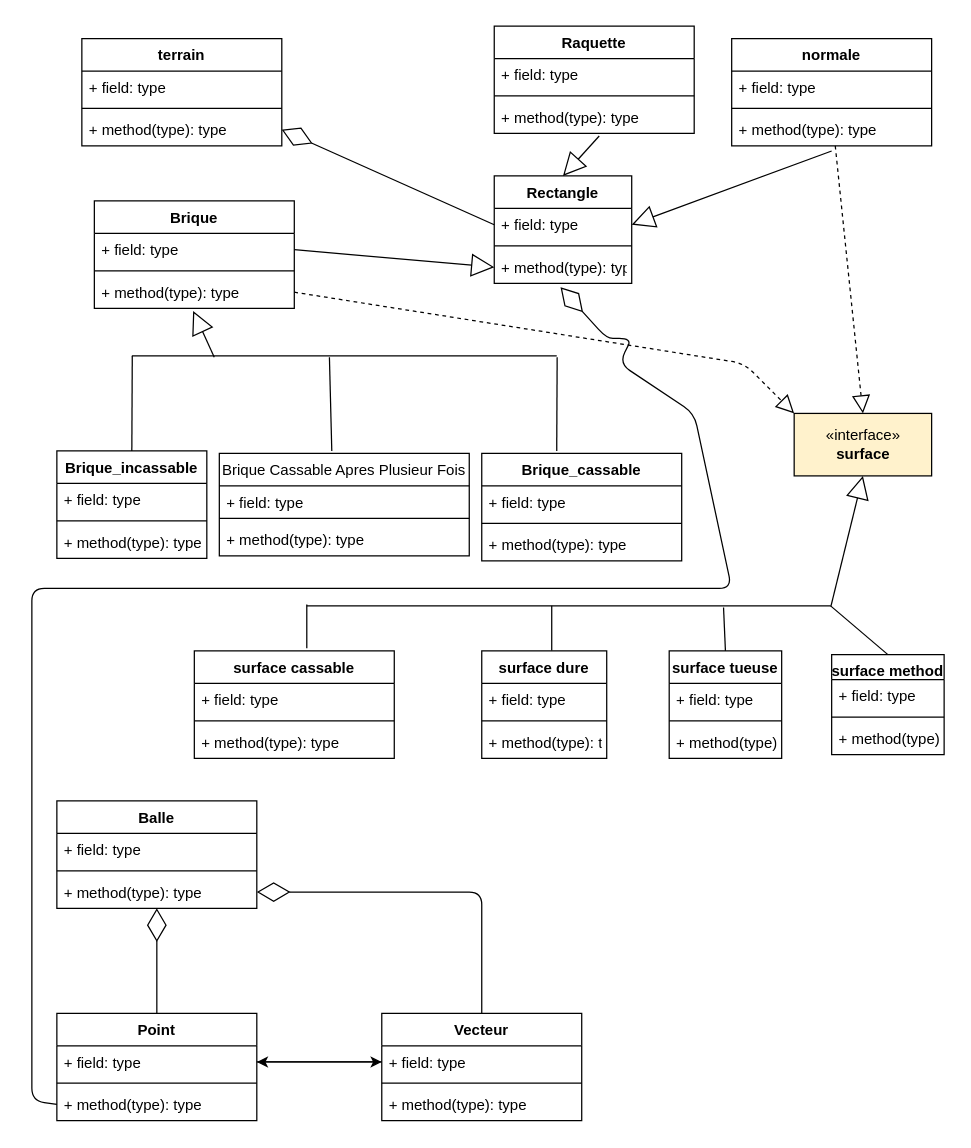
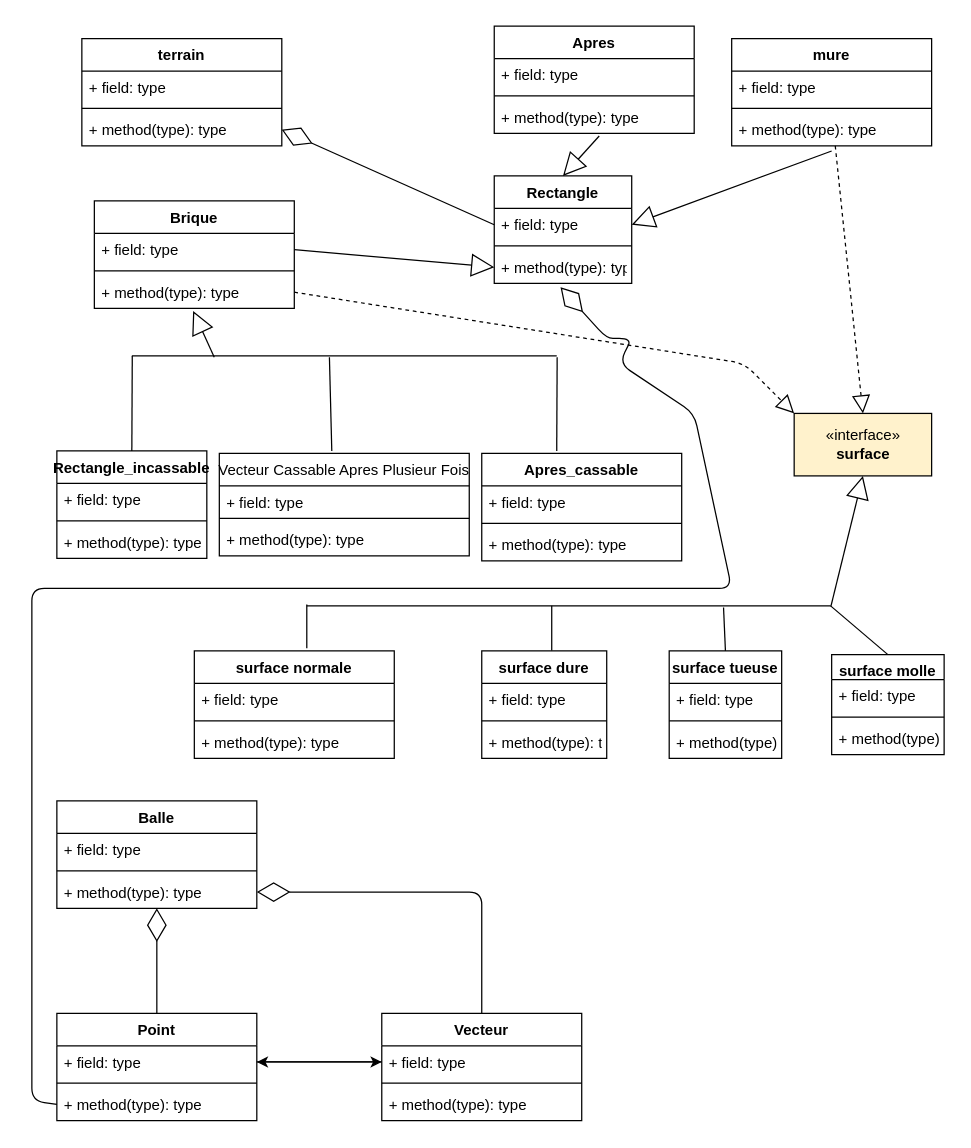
(594, 43) -> (594, 43)
(831, 55) -> (831, 55)
(131, 468) -> (131, 468)
(344, 470) -> (344, 470)
(581, 470) -> (581, 470)
(294, 668) -> (294, 668)
(888, 671) -> (888, 671)
